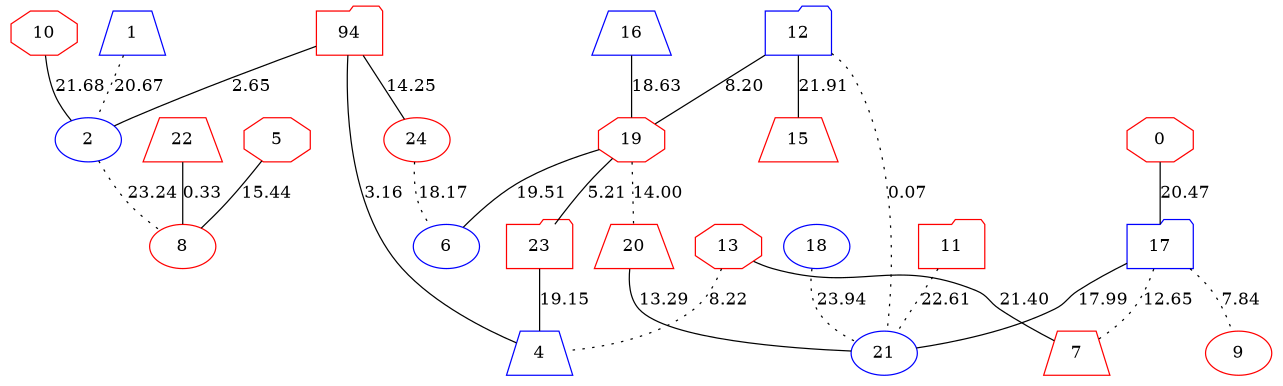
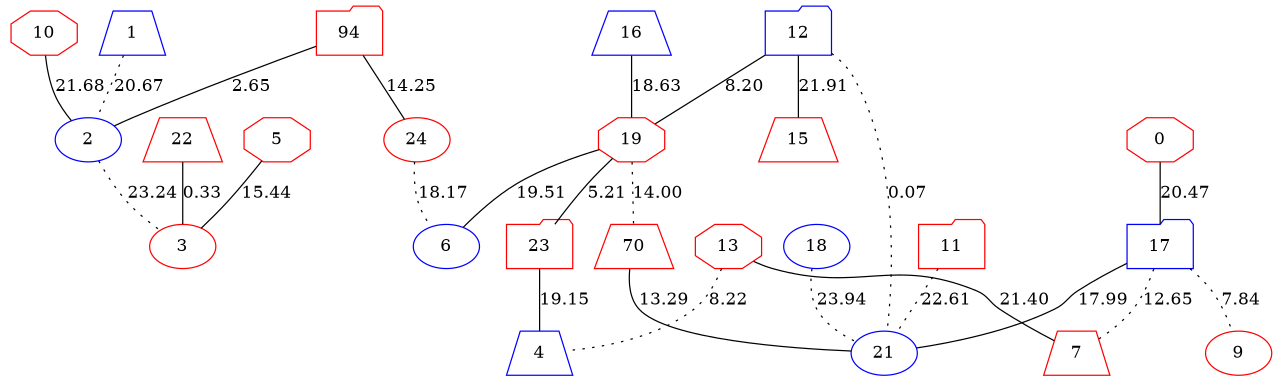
(378, 232) -> none
(183, 247) -> (183, 247)
(634, 247) -> (634, 247)
